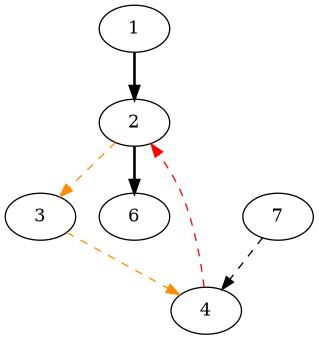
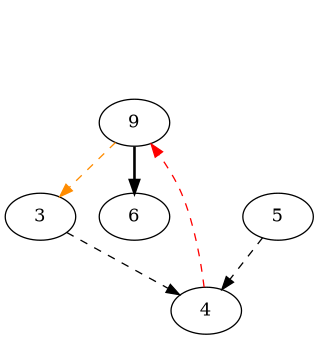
(134, 29) -> none
(134, 123) -> (134, 123)
(278, 217) -> (278, 217)
(117, 260) -> (117, 260)
